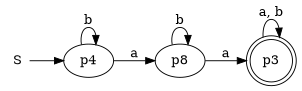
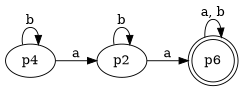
(18, 61) -> none
(180, 61) -> (122, 61)
(271, 61) -> (213, 61)
